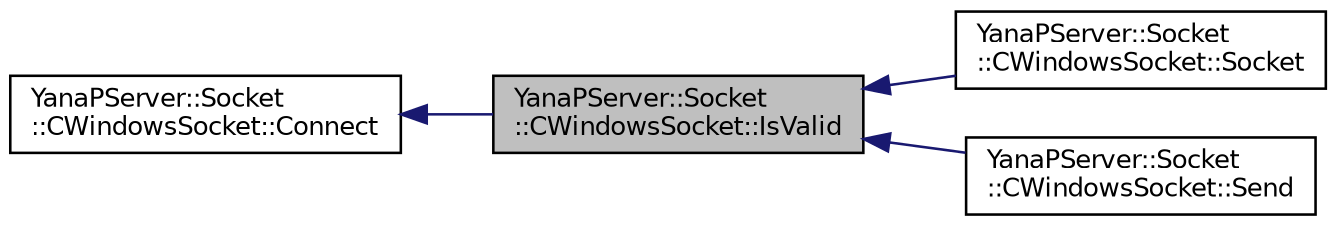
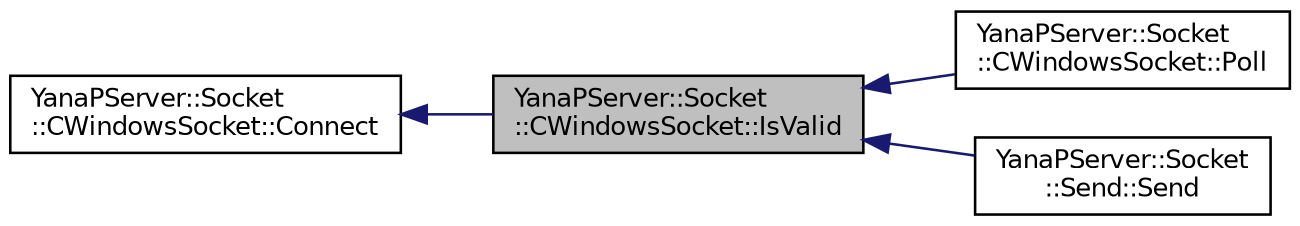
(1141, 50) -> (1123, 50)
(1141, 176) -> (1123, 176)
